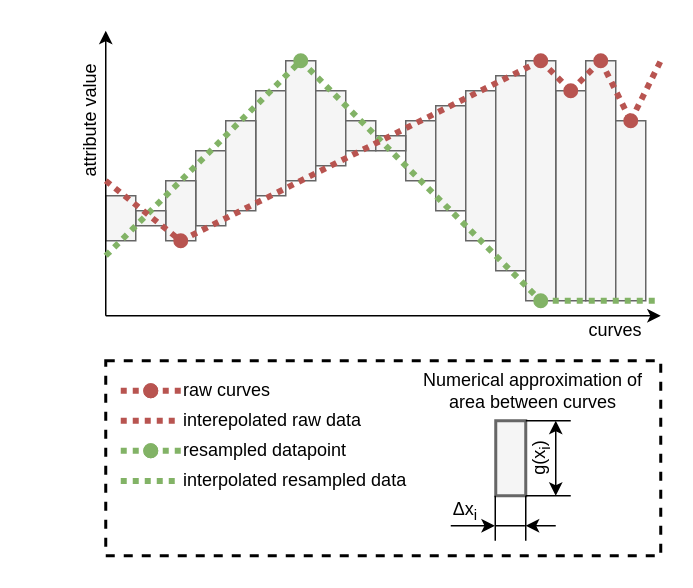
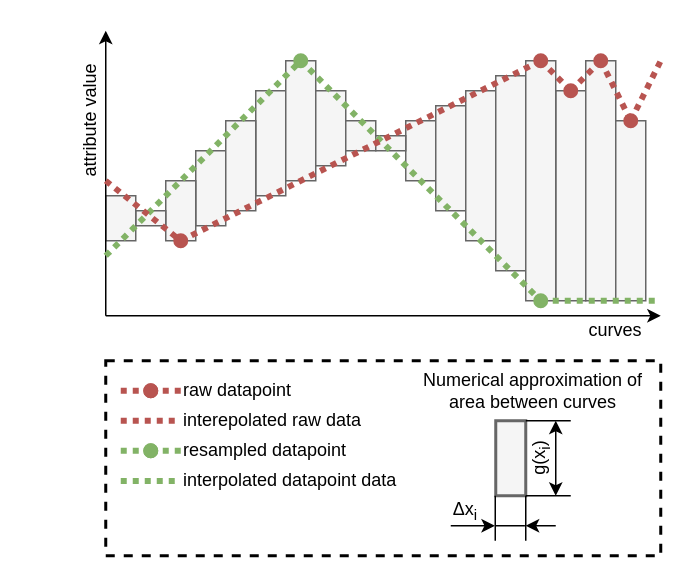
(232, 391) -> (242, 391)
(302, 481) -> (302, 481)
